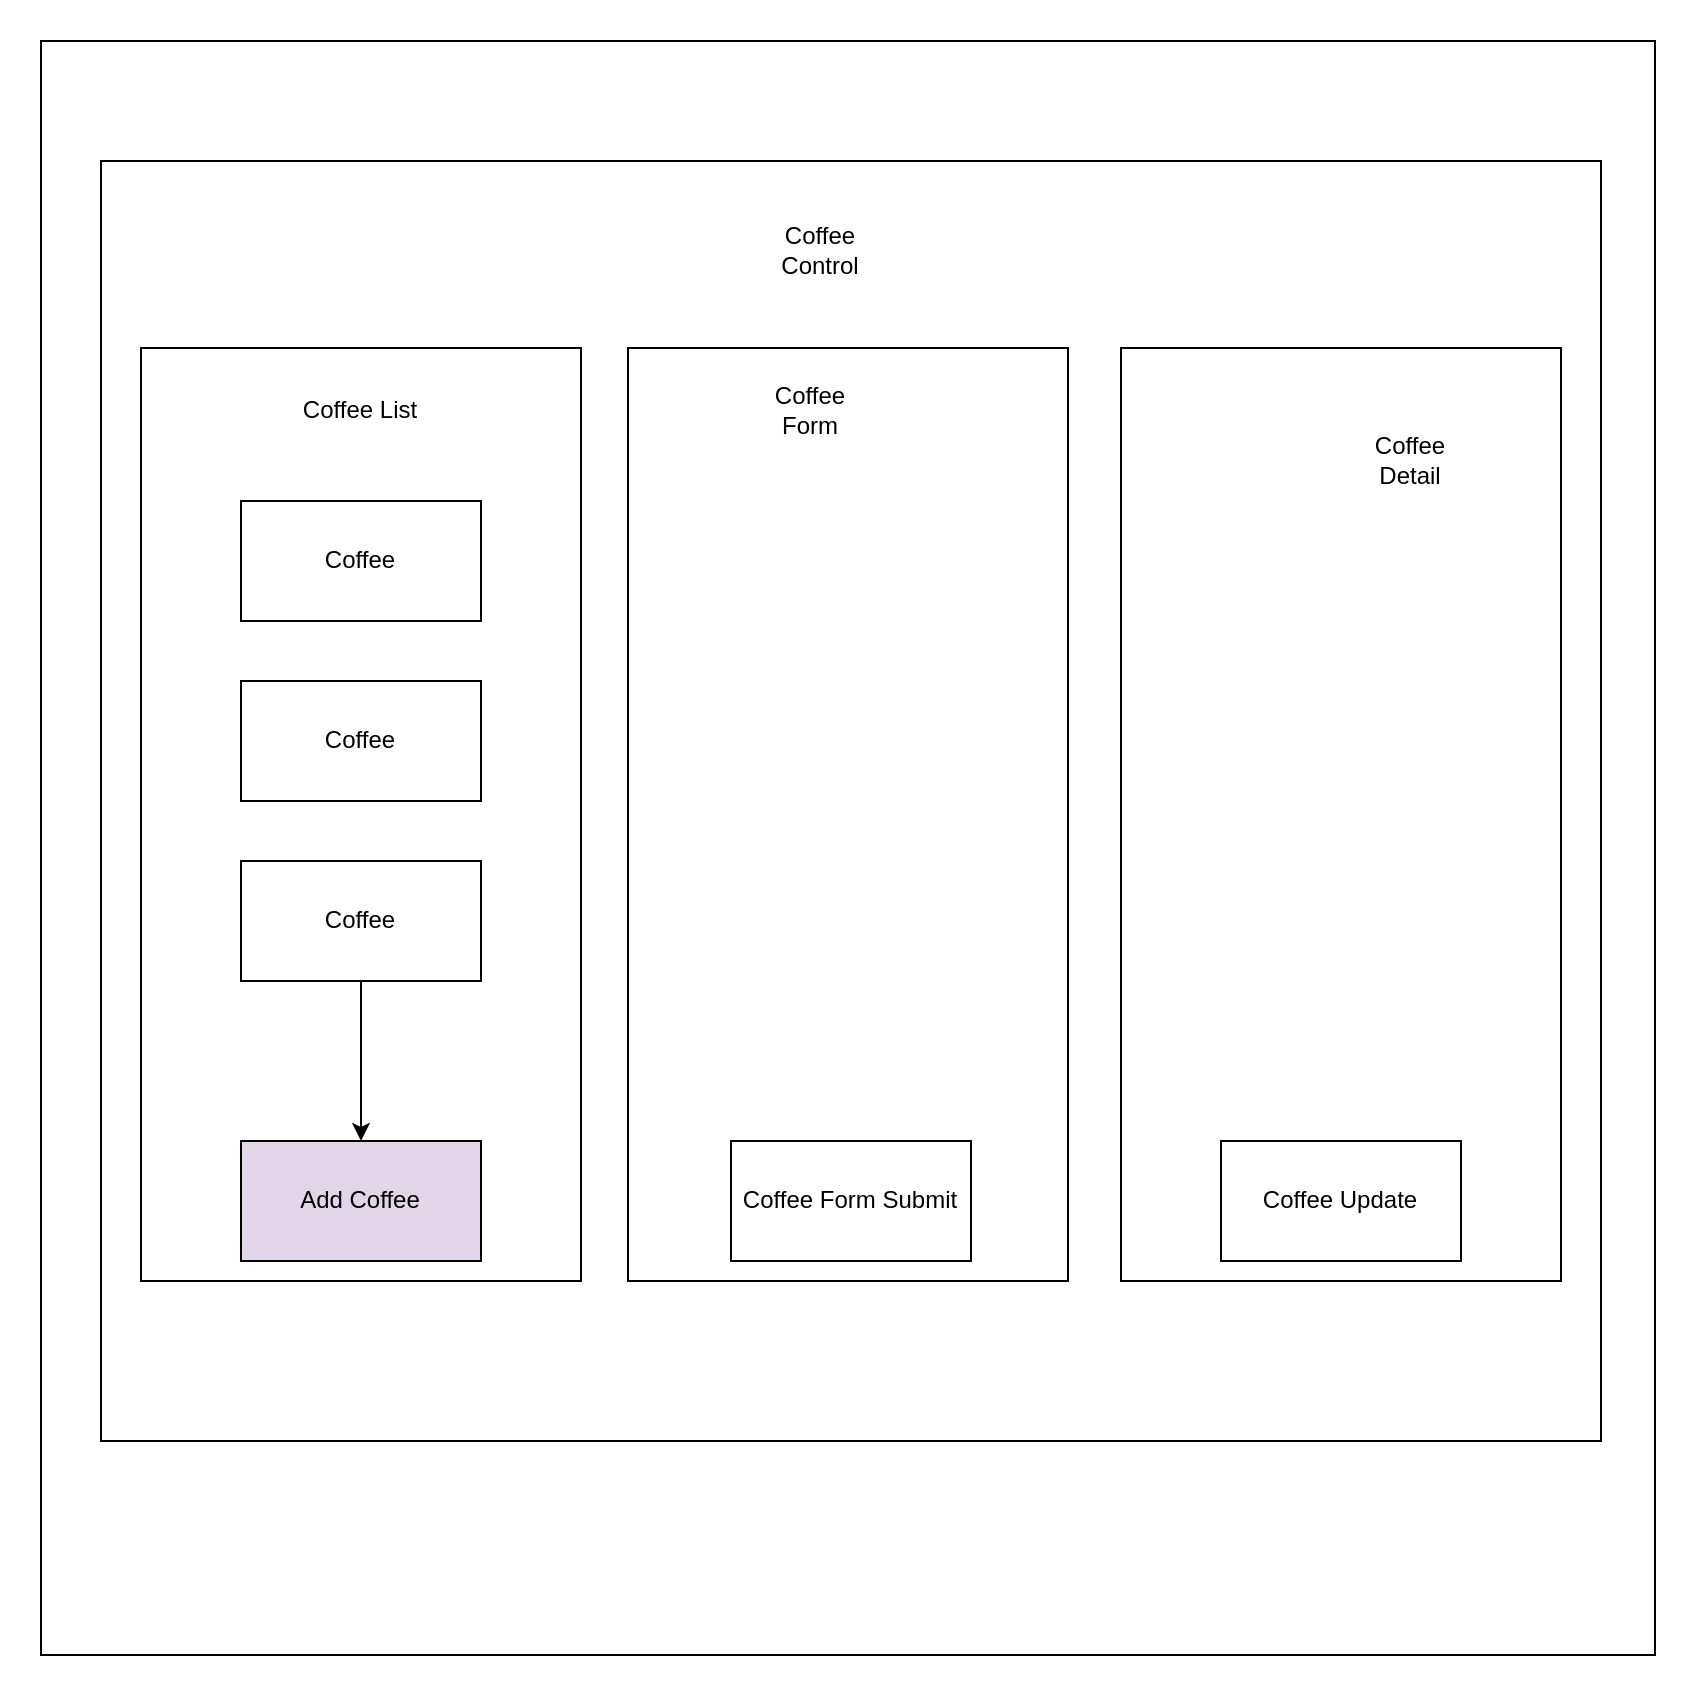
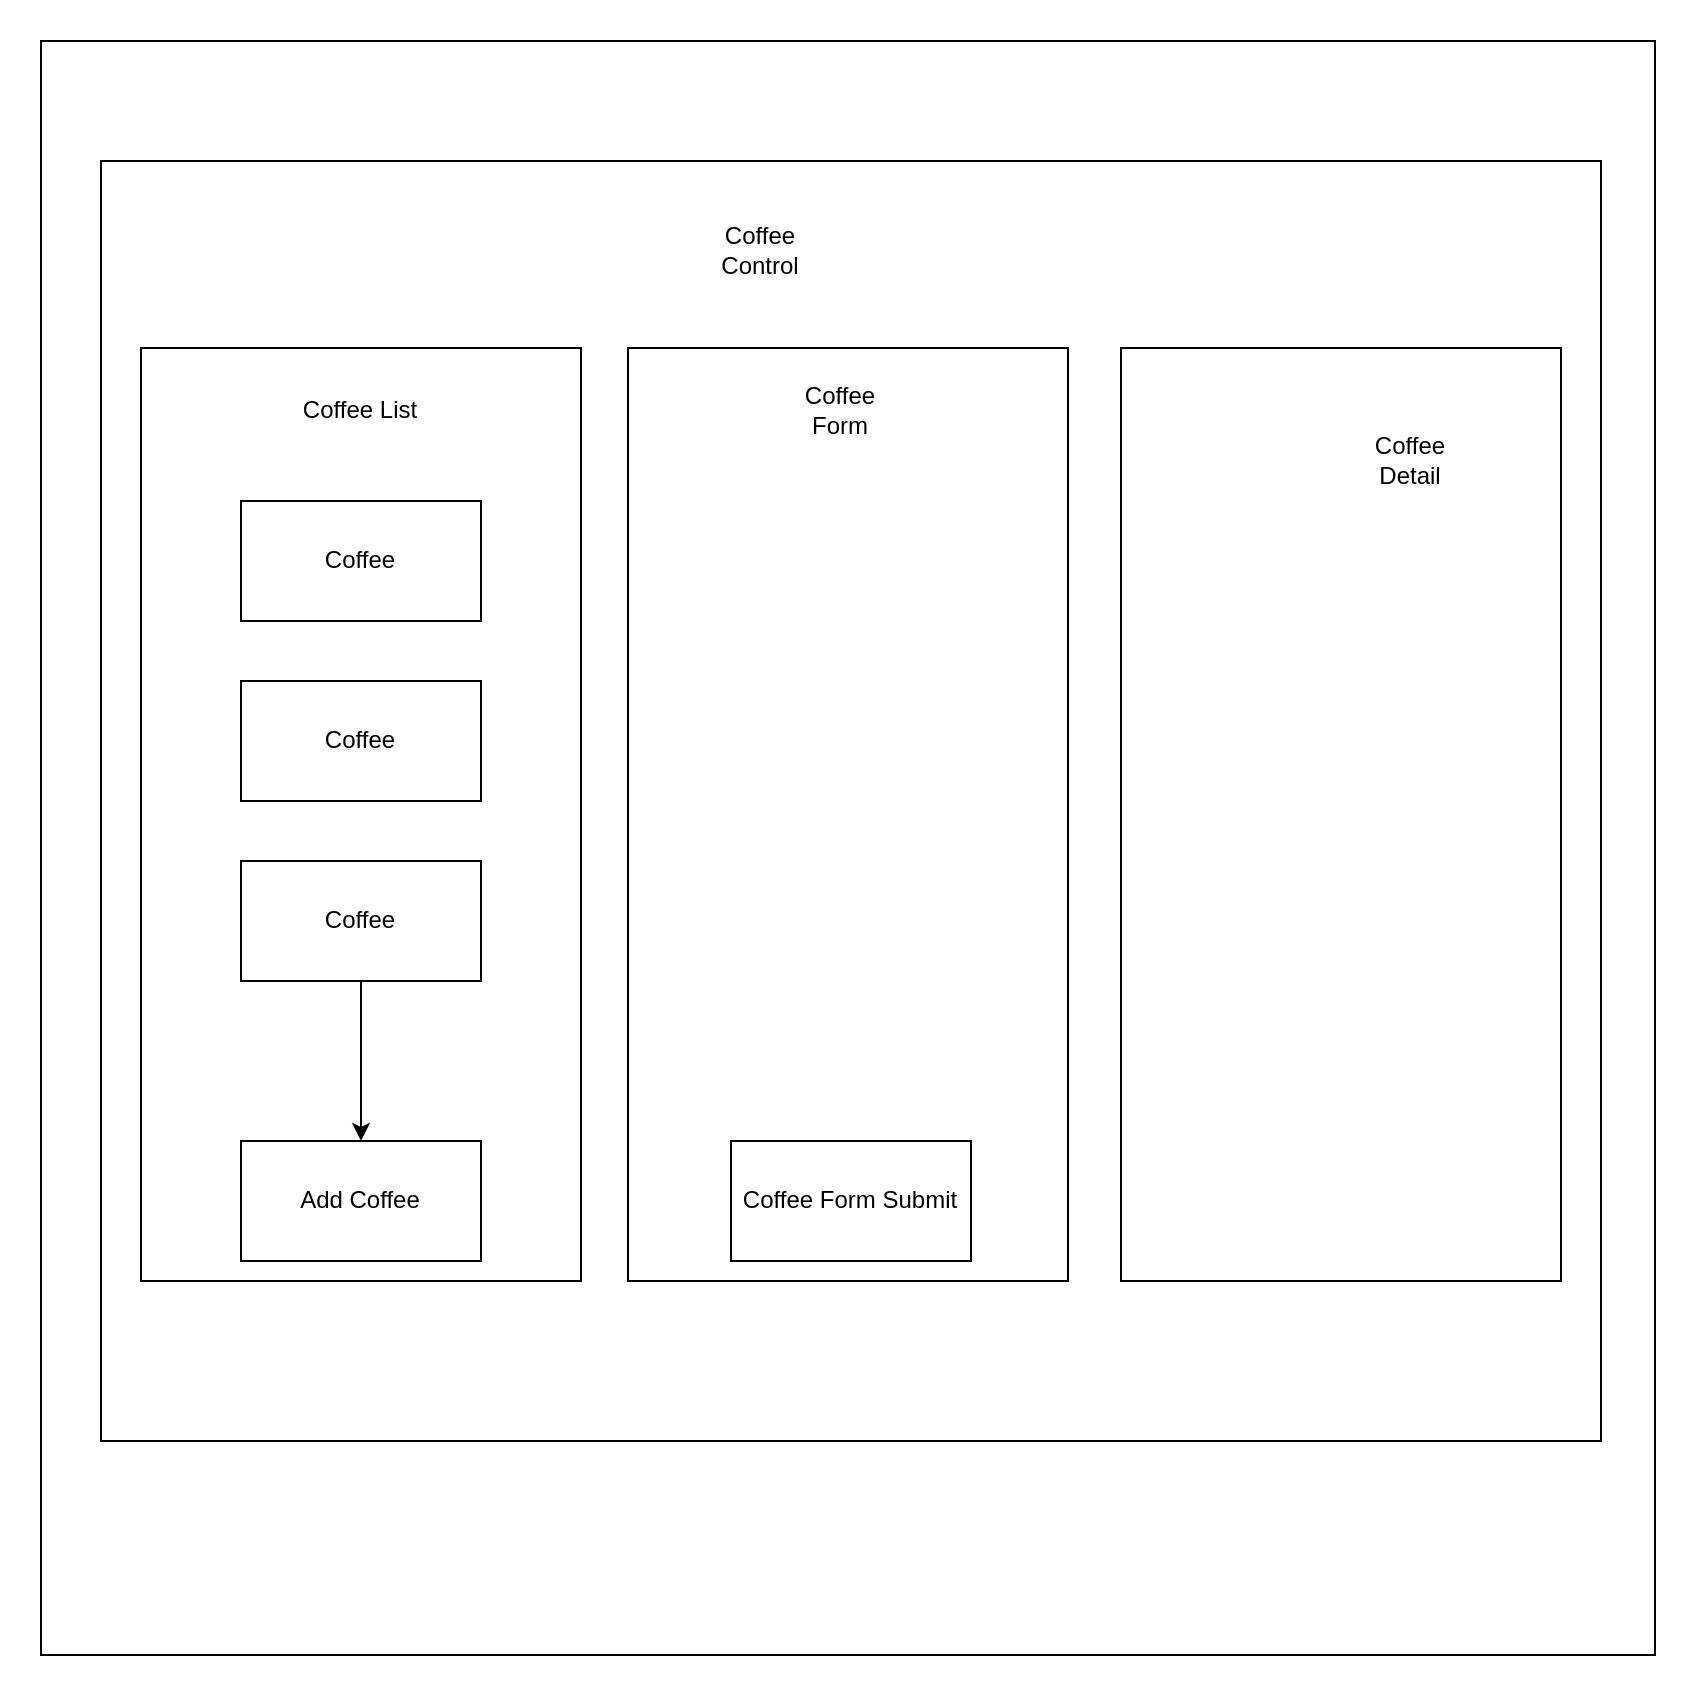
(821, 251) -> (761, 251)
(811, 411) -> (841, 411)
(361, 1201) -> (361, 1201)
(1341, 1201) -> none
